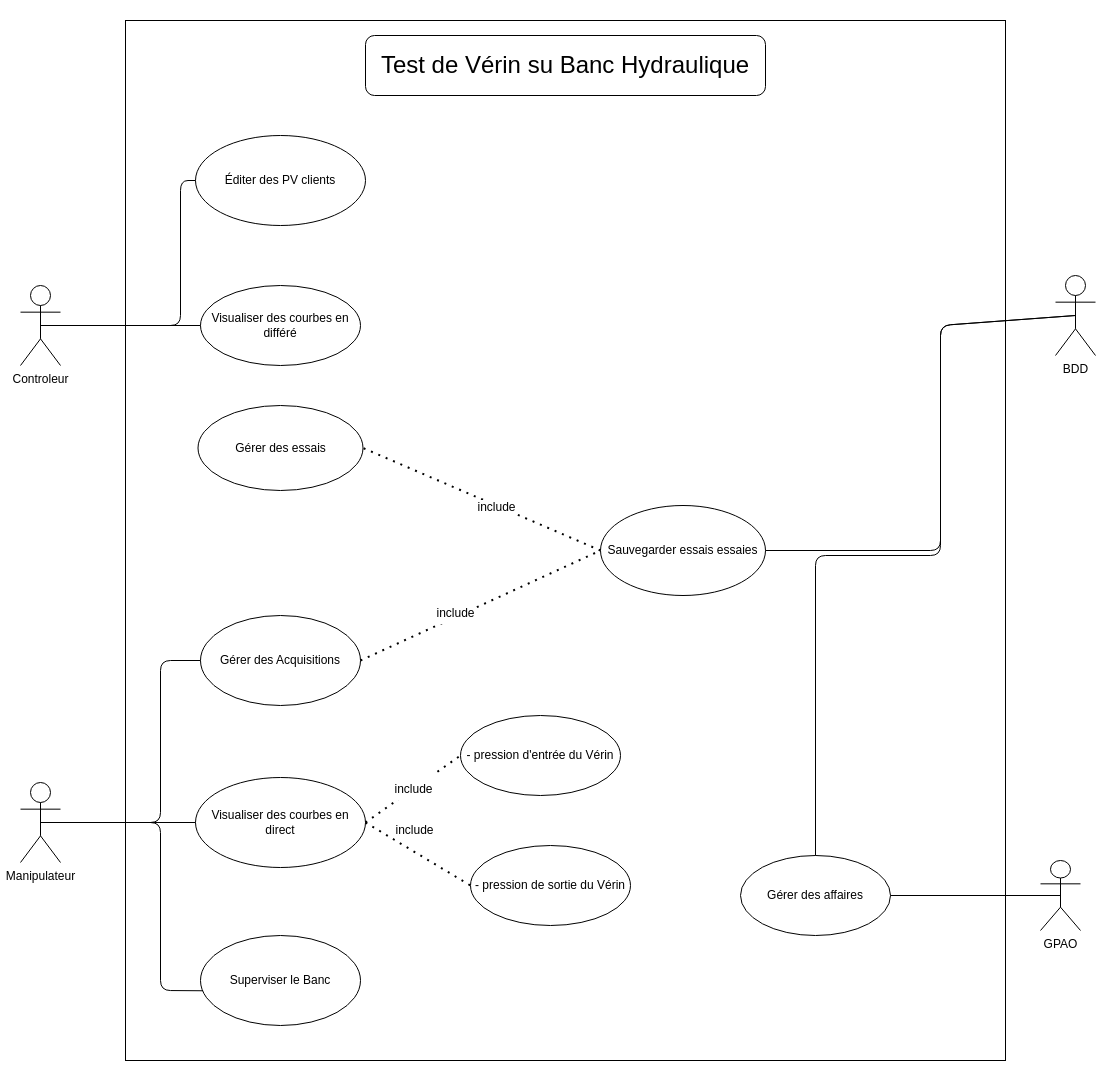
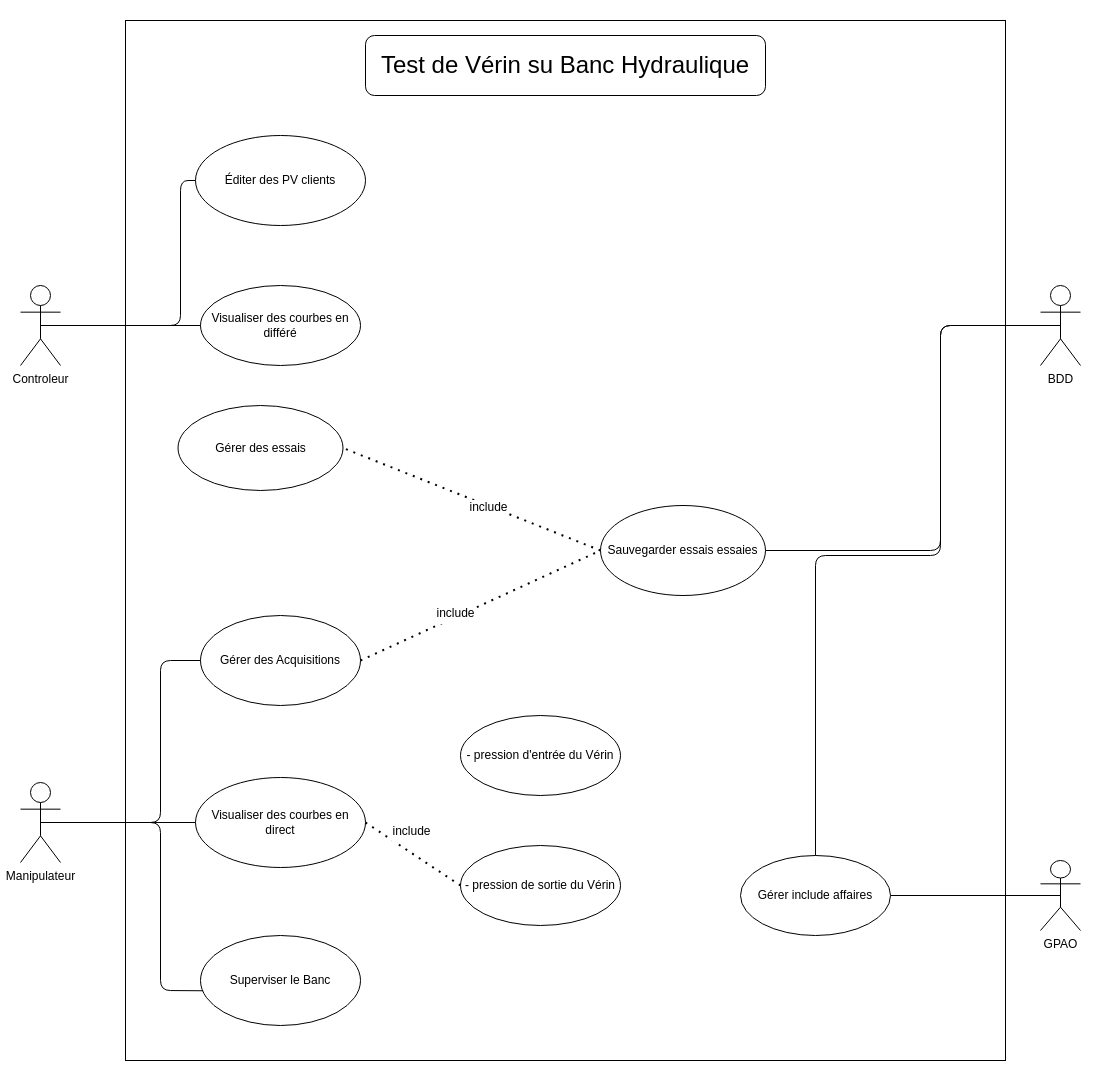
(1076, 316) -> (1061, 326)
(281, 448) -> (261, 448)
(381, 812) -> none
(551, 886) -> (541, 886)
(816, 896) -> (816, 896)
